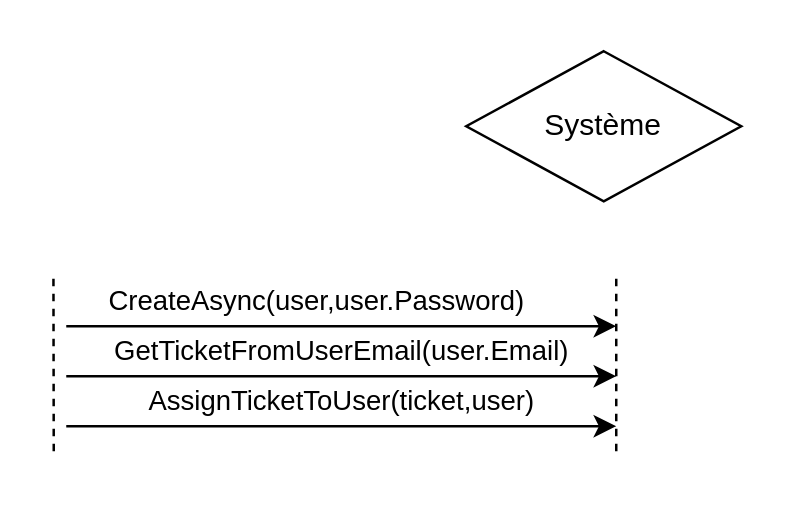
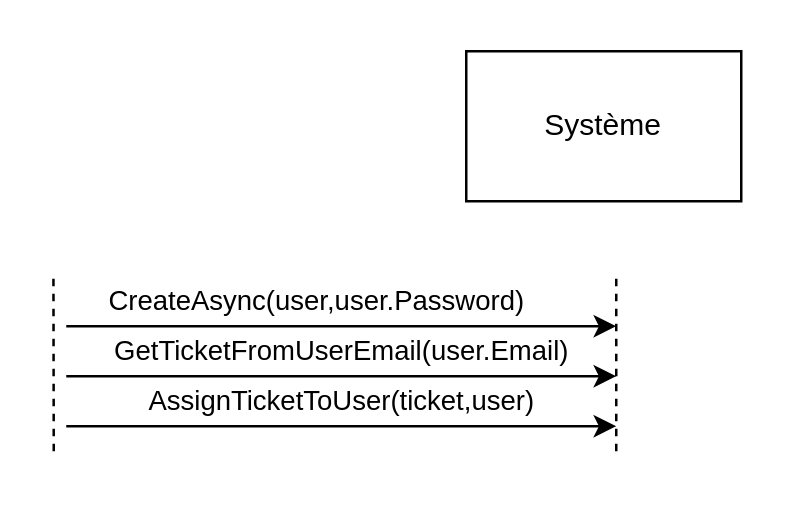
(604, 126) -> (604, 126)
